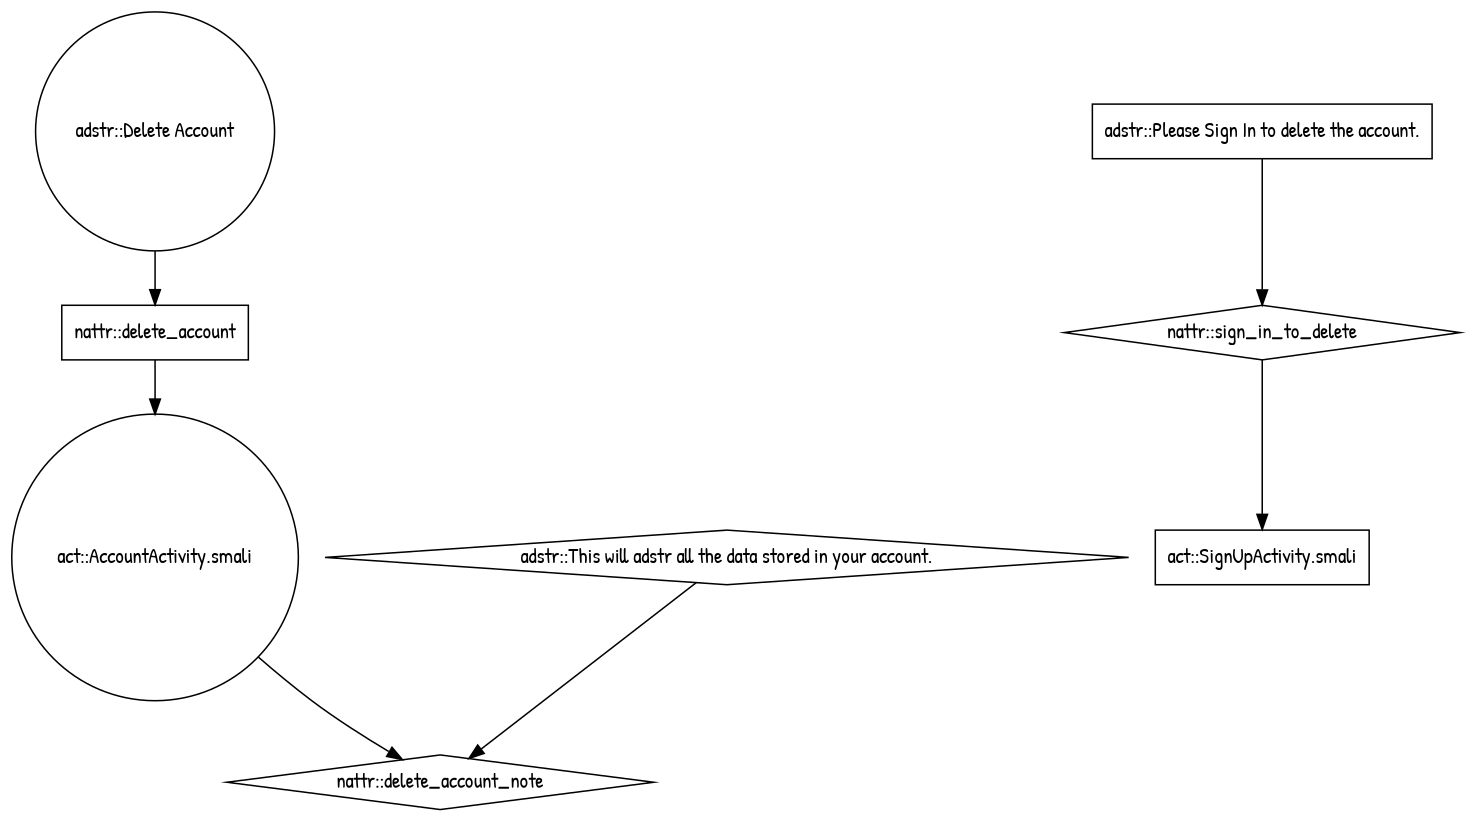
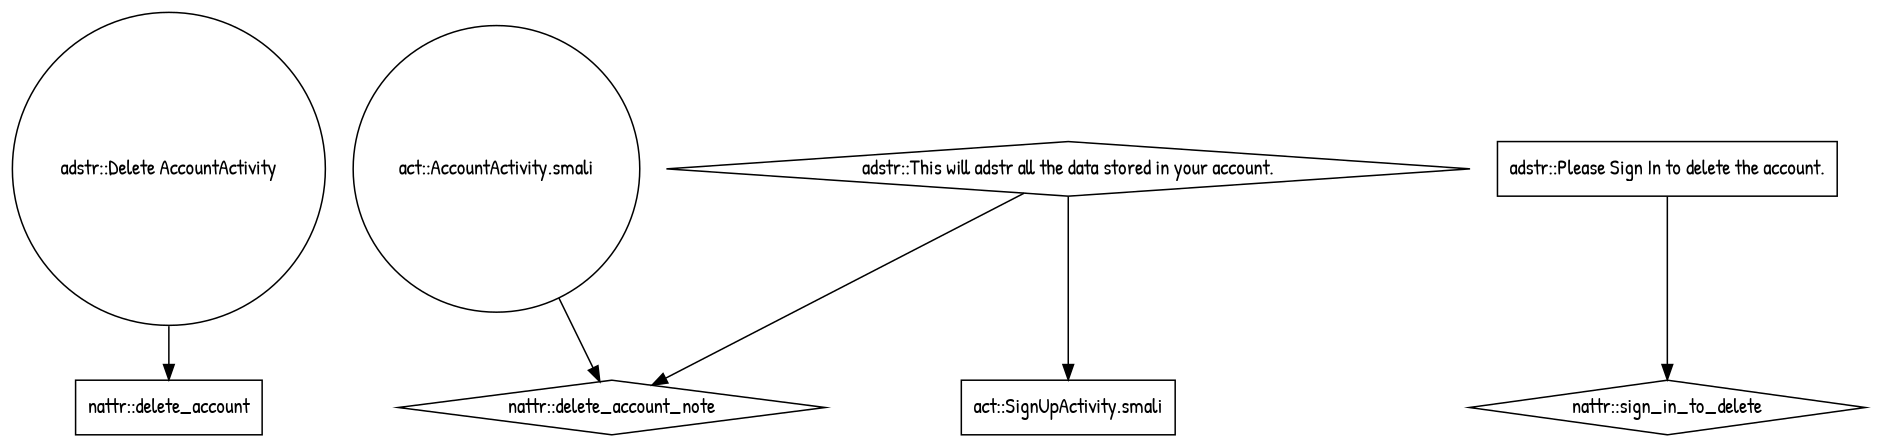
(155, 131) -> (169, 169)
(155, 380) -> none
(1262, 437) -> (1068, 281)
